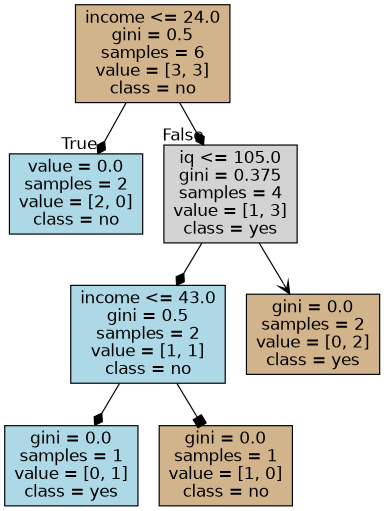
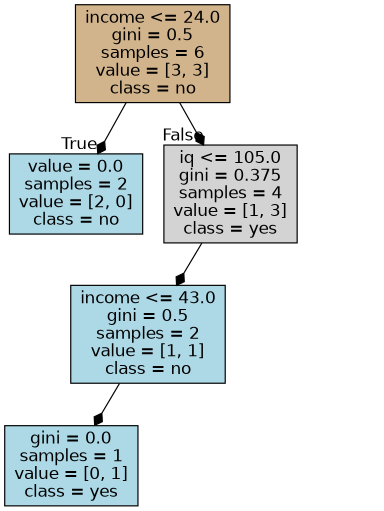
(313, 334) -> none
(226, 466) -> none
